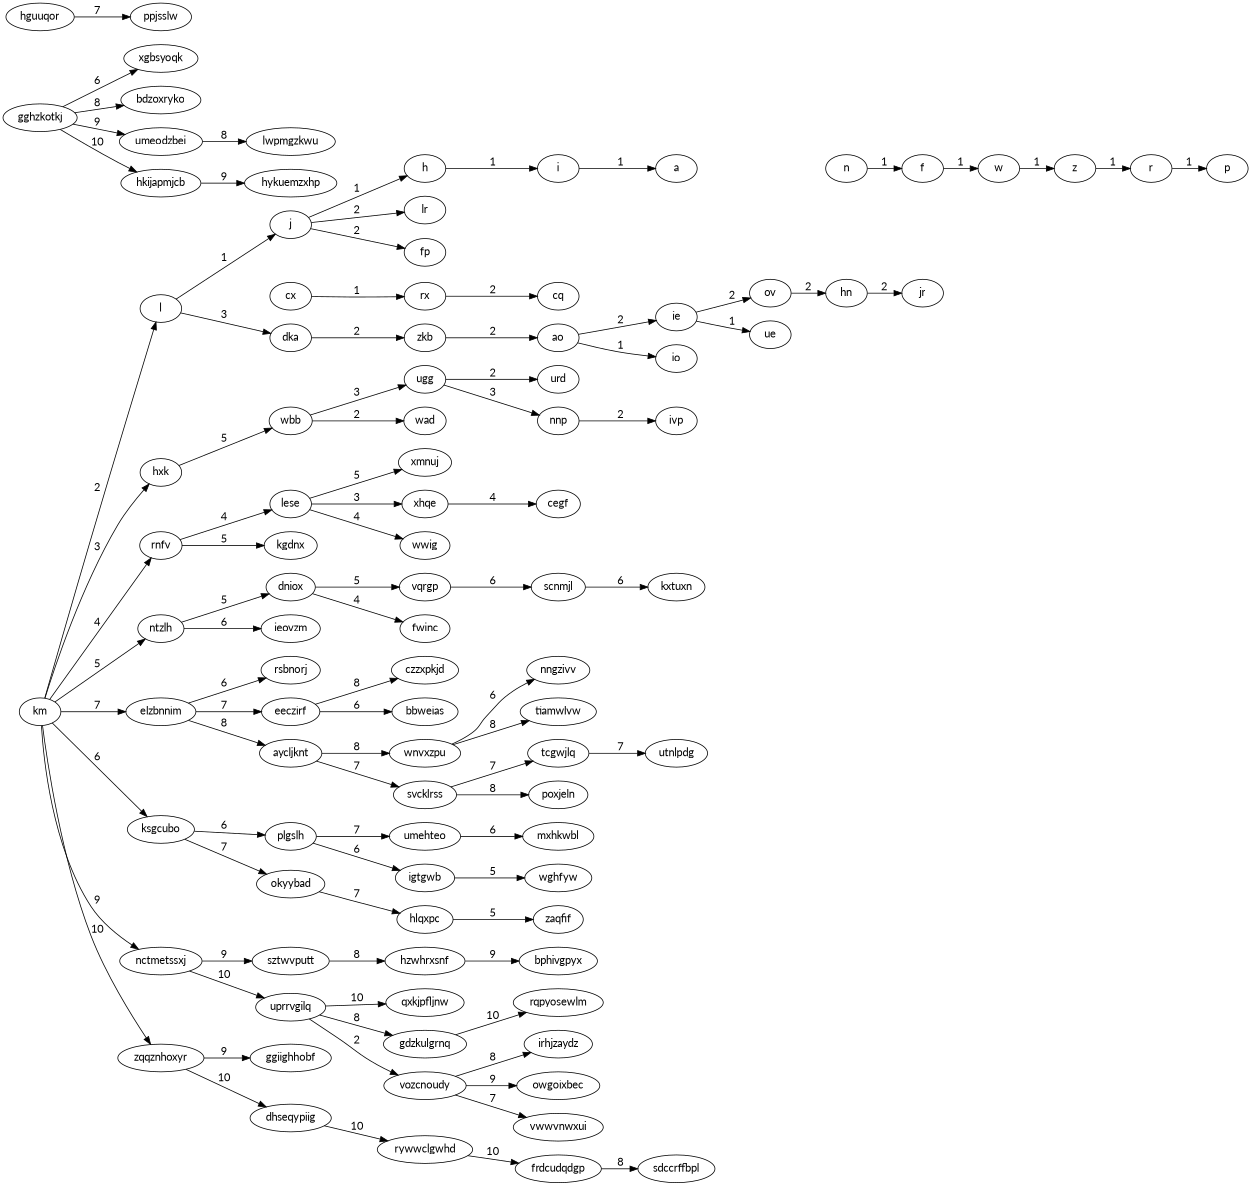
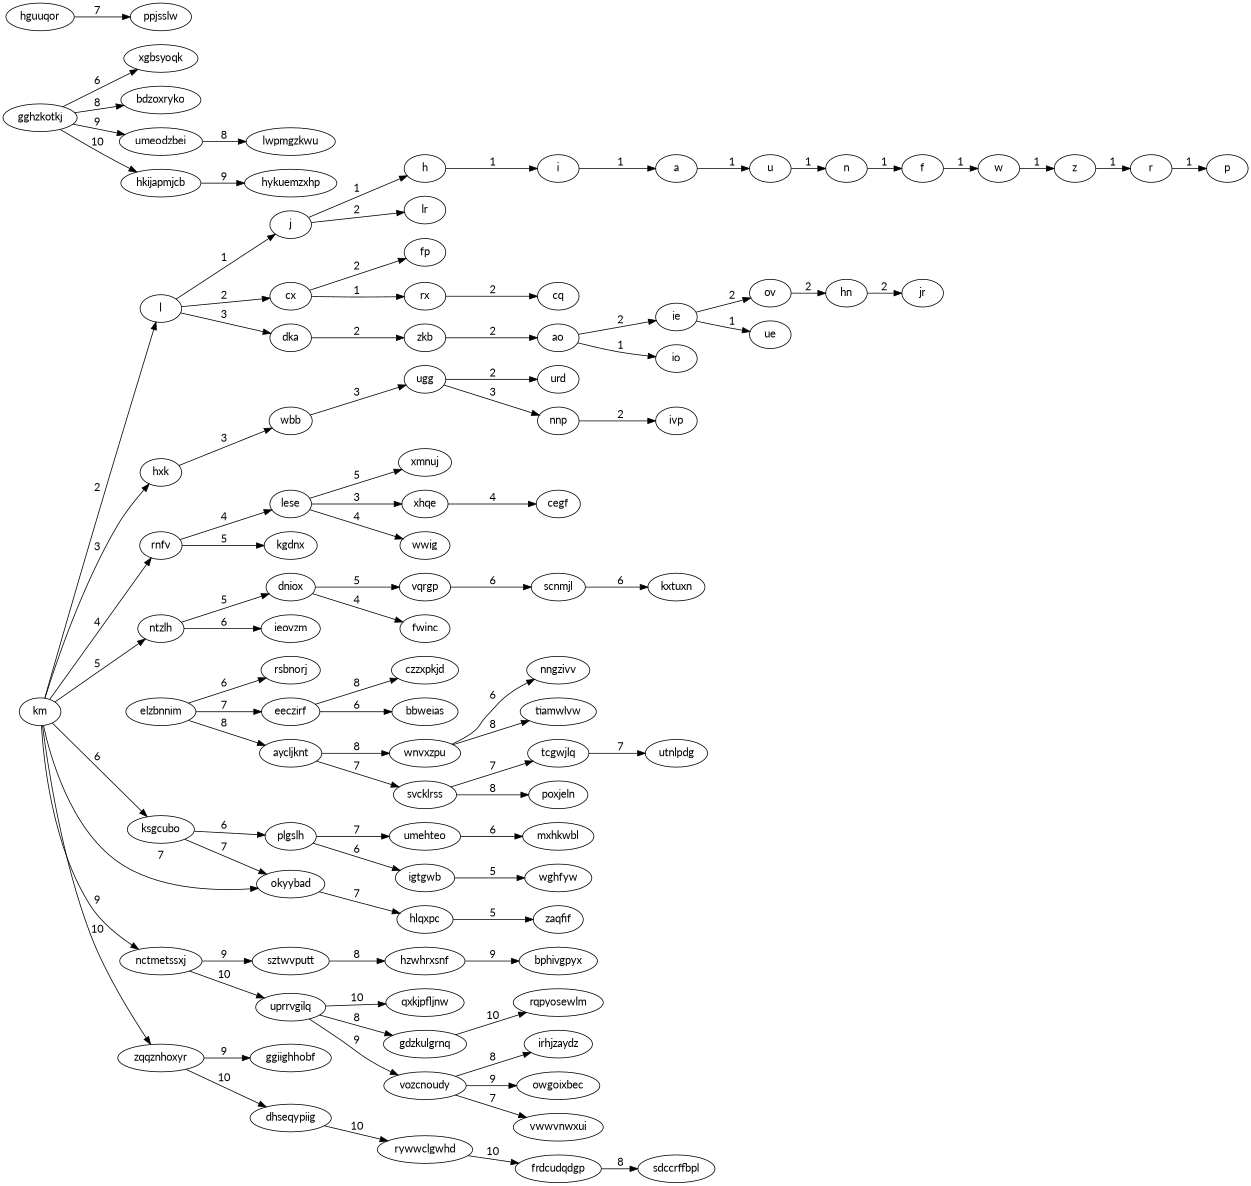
none -> (770, 169)
(354, 238) -> (354, 276)
none -> (222, 303)
(425, 421) -> none
(224, 439) -> (224, 439)
(90, 712) -> (110, 855)
(357, 1041) -> (357, 1041)
